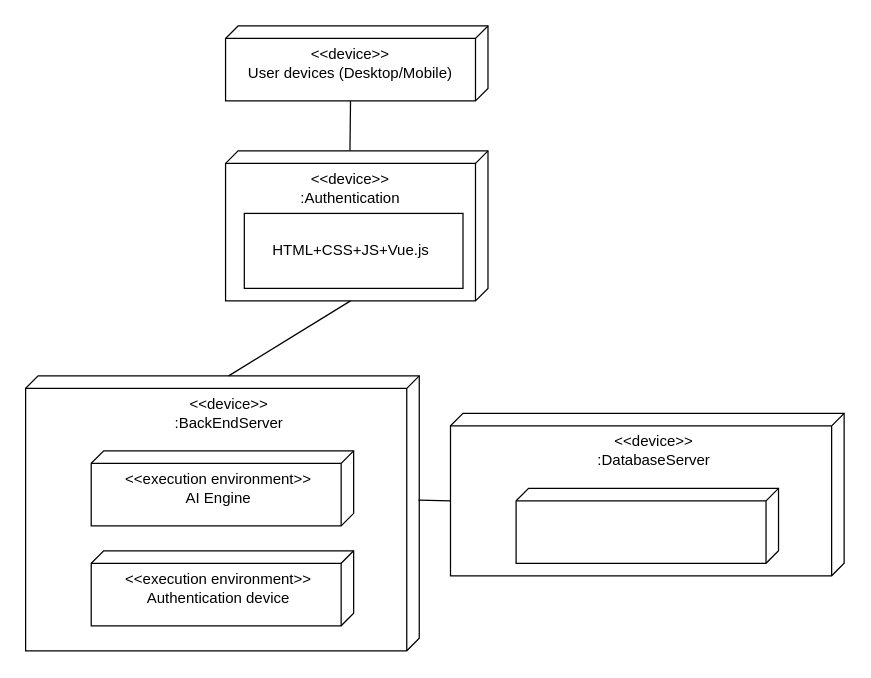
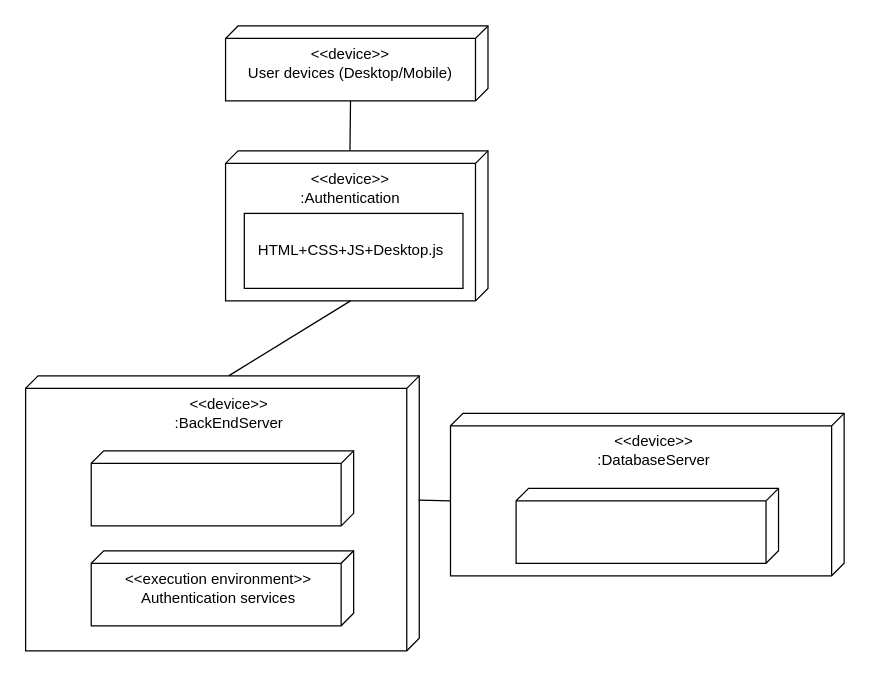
(351, 251) -> (351, 251)
(218, 488) -> none
(219, 588) -> (219, 588)
